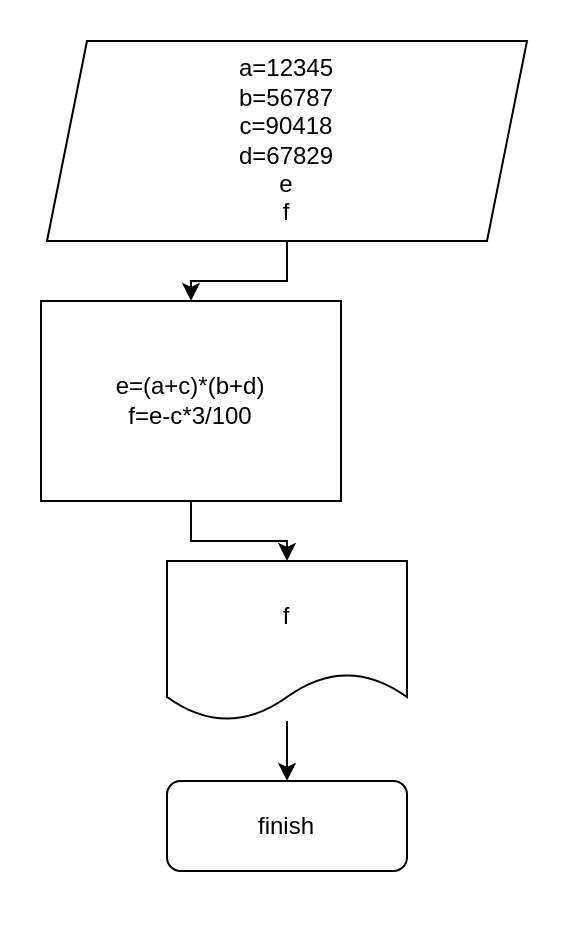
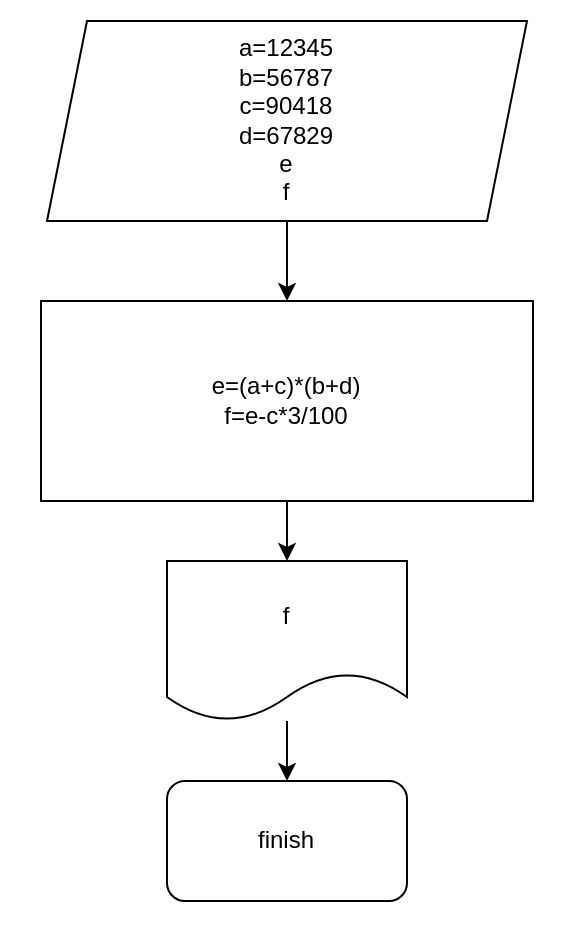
(287, 141) -> (287, 121)
(191, 401) -> (287, 401)
(287, 826) -> (287, 841)
